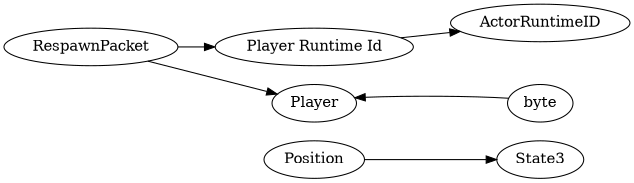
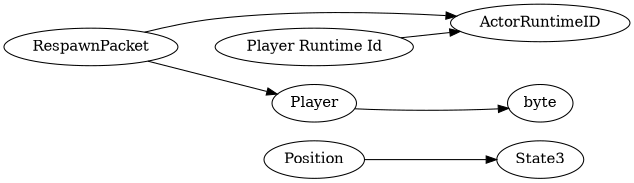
(191, 47) -> (294, 13)
(437, 96) -> (426, 110)
